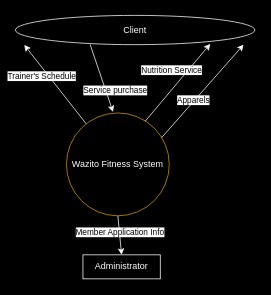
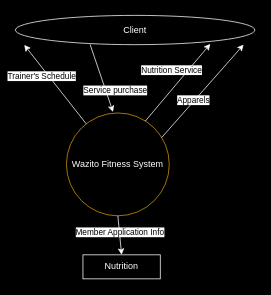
(122, 267) -> (122, 267)
